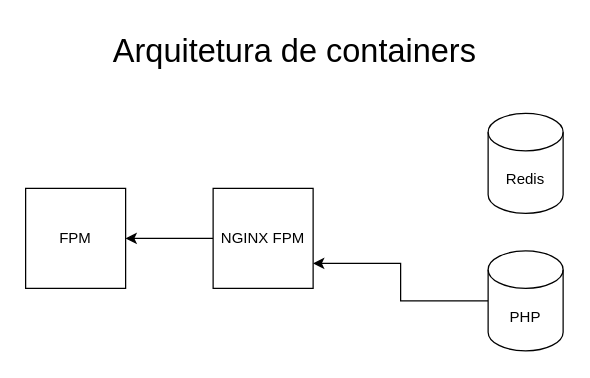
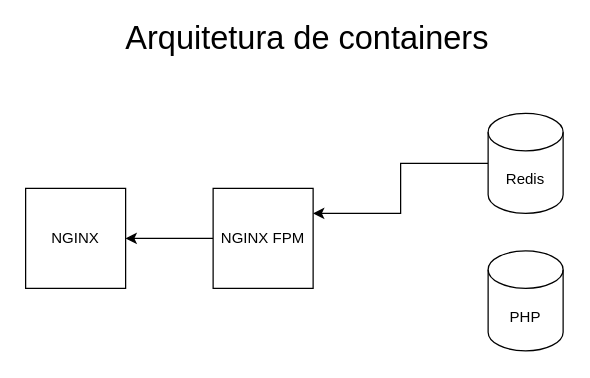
(294, 51) -> (307, 38)
none -> (401, 184)
(76, 238) -> (76, 238)
(401, 286) -> none
